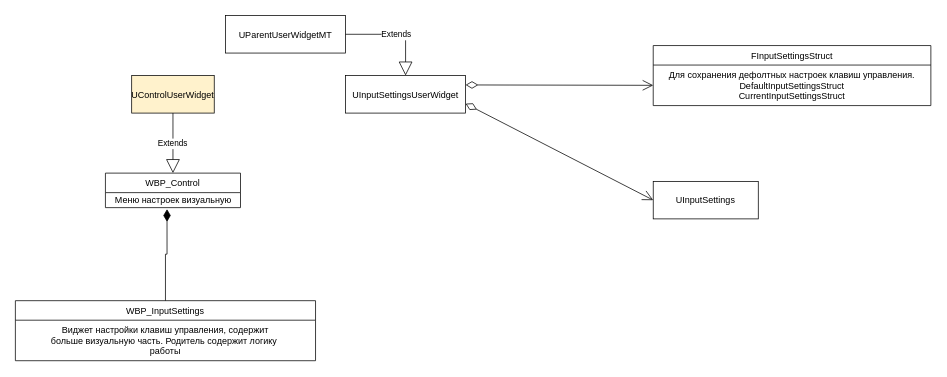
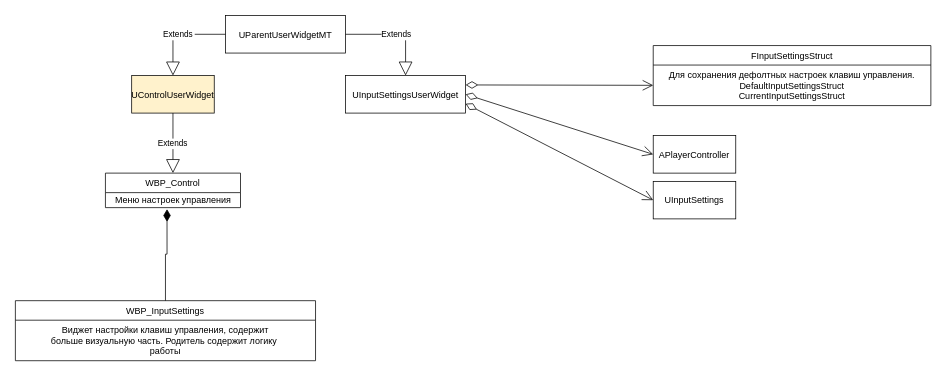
none -> (197, 34)
none -> (564, 126)
none -> (694, 154)
(173, 200) -> (173, 200)
(705, 200) -> (694, 200)
